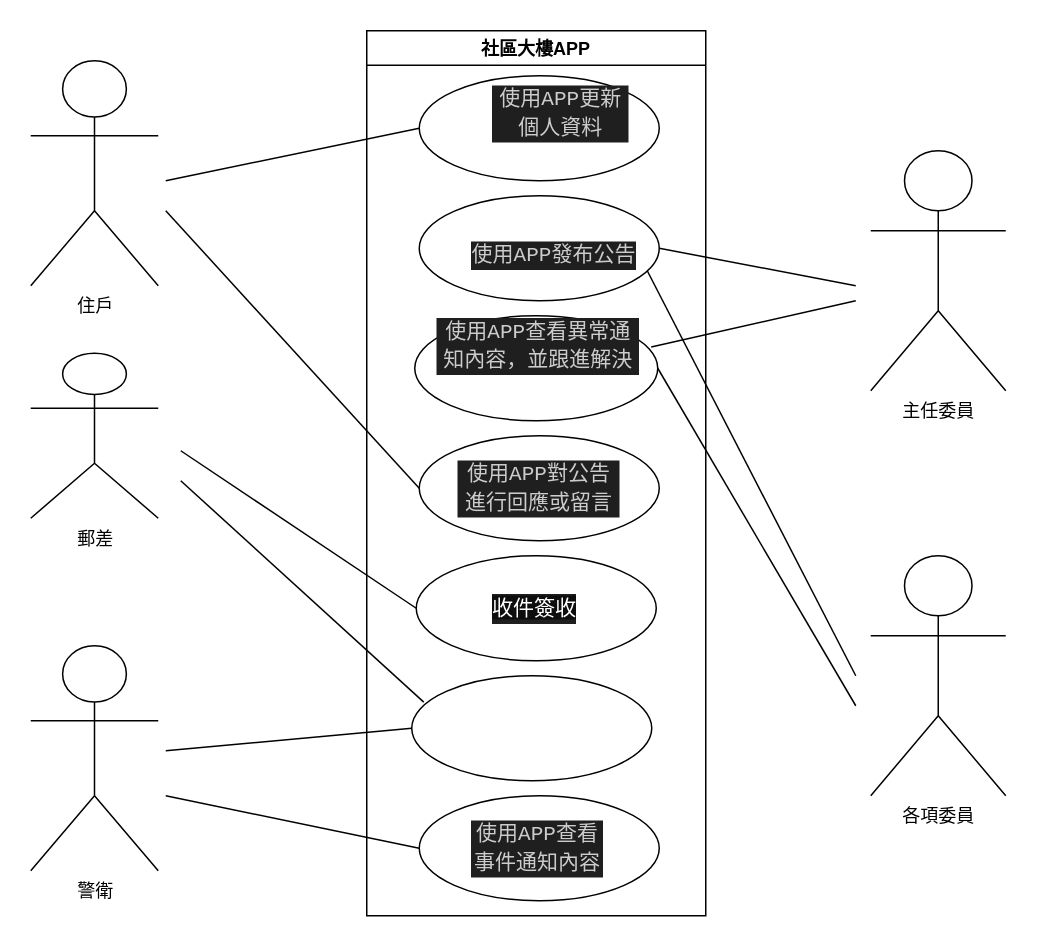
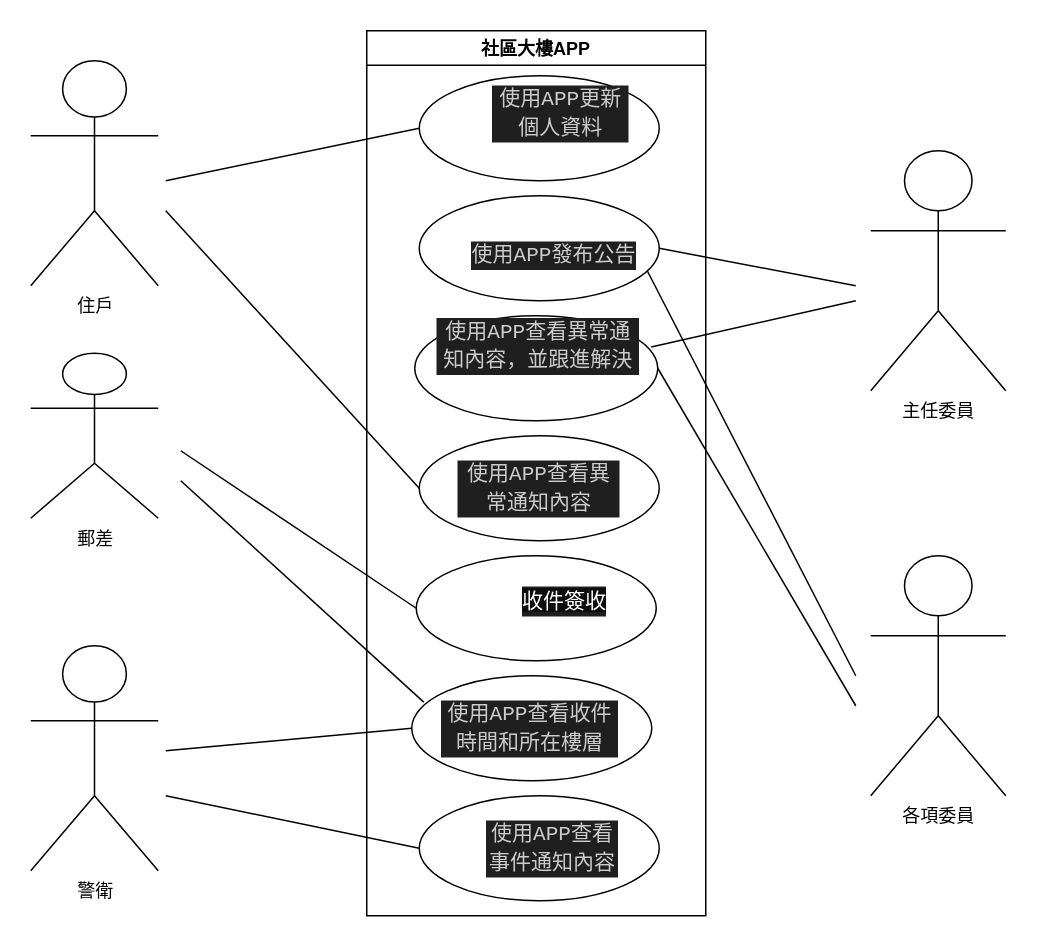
(539, 488) -> (539, 488)
(535, 608) -> (565, 601)
none -> (530, 728)
(538, 848) -> (553, 848)
